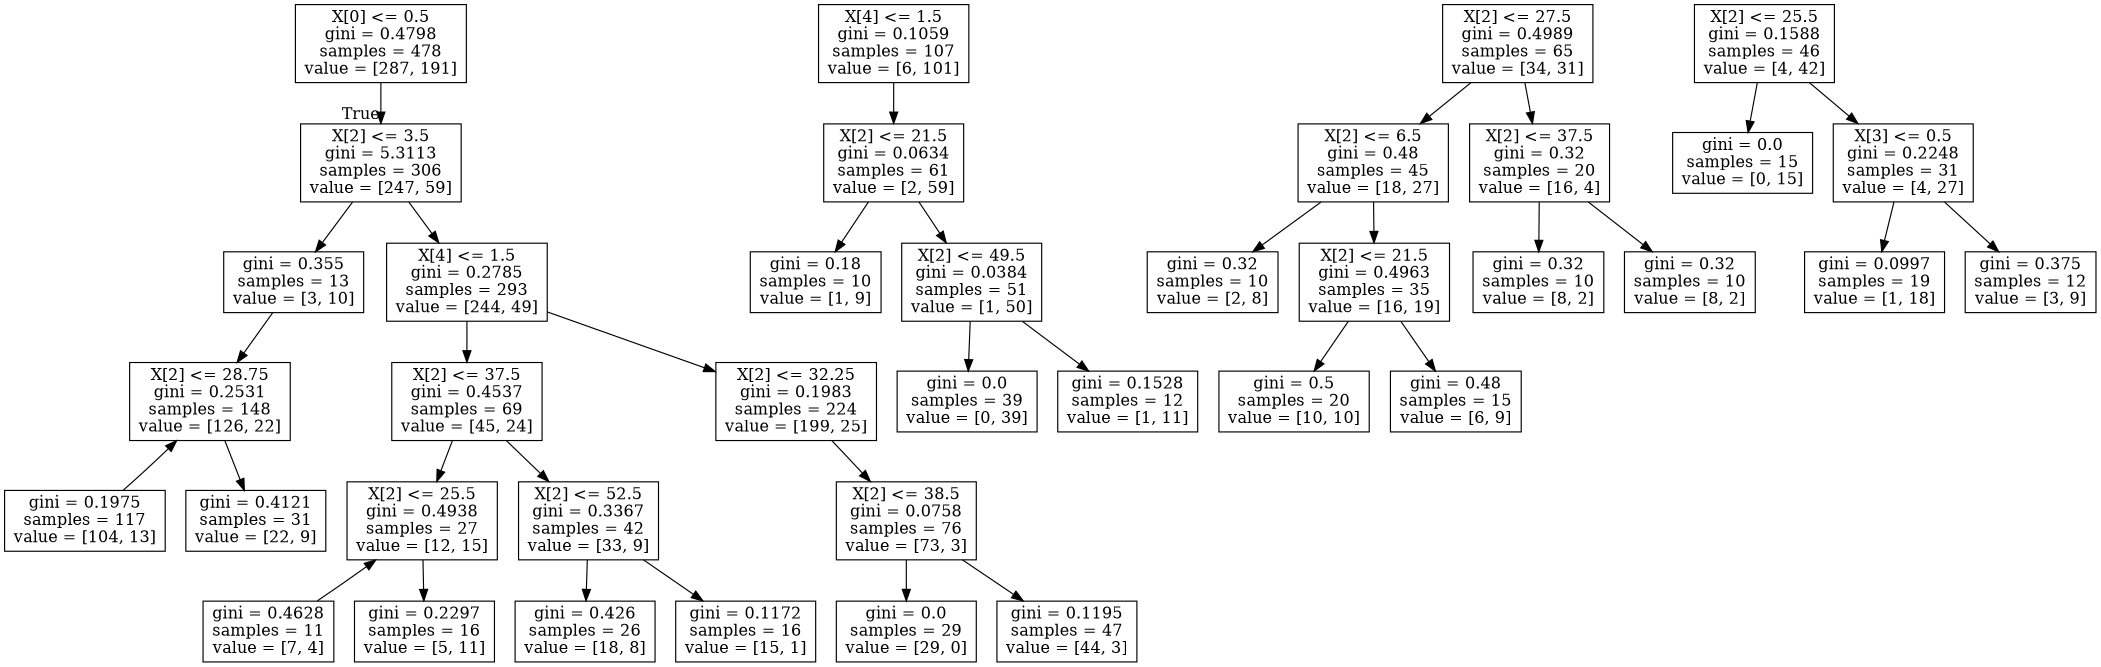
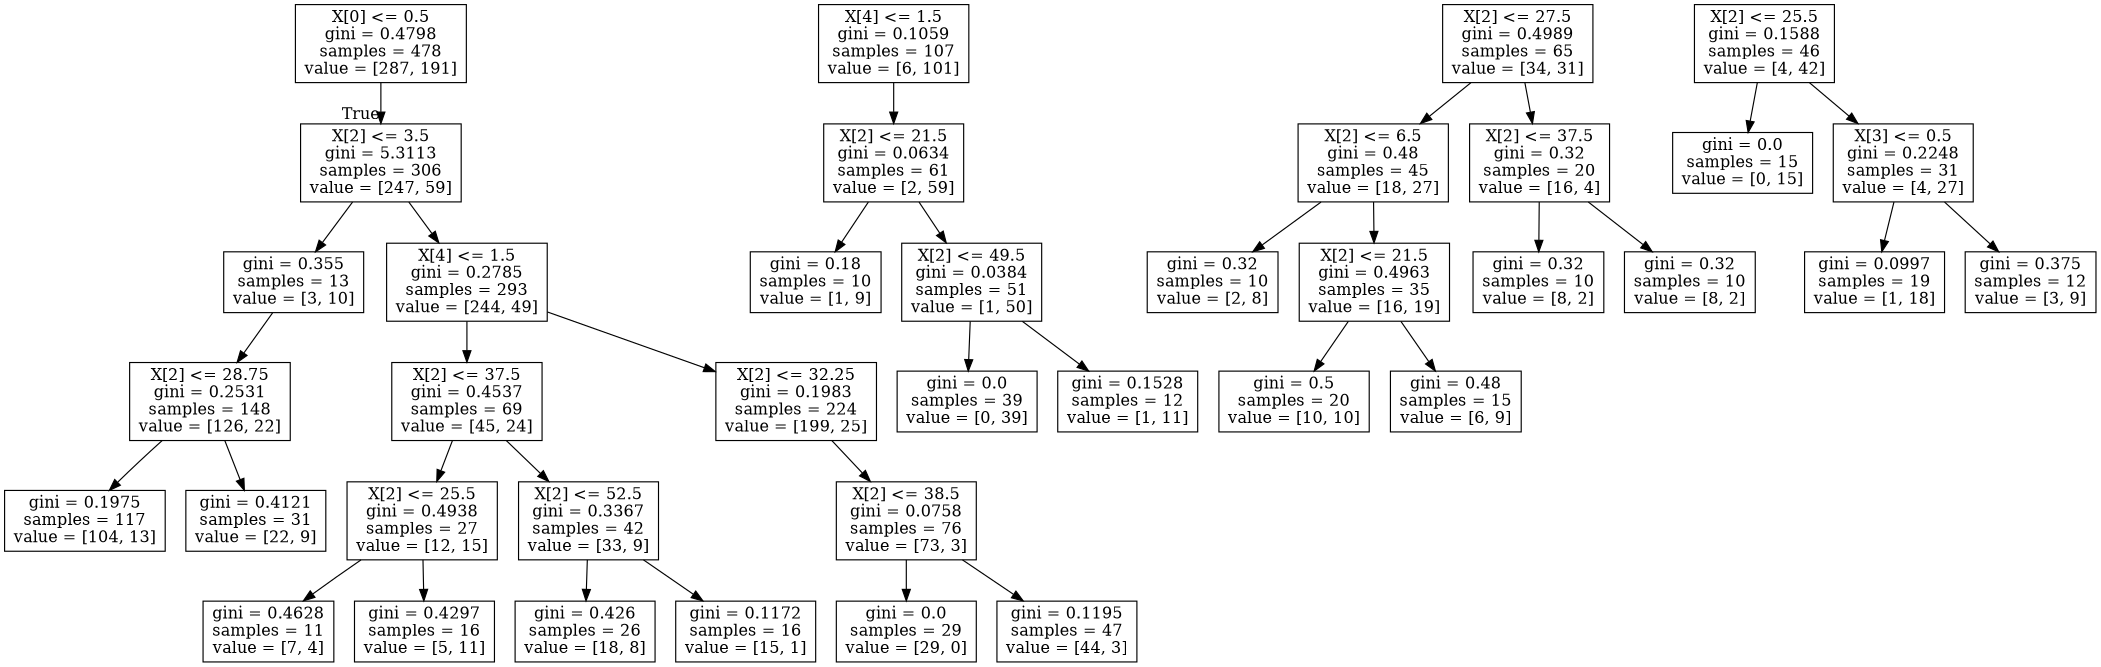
(146, 470) -> (140, 461)
(342, 584) -> (337, 577)
(424, 632) -> (424, 632)
